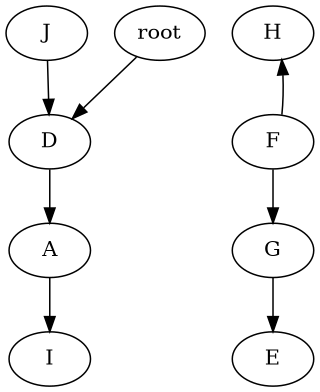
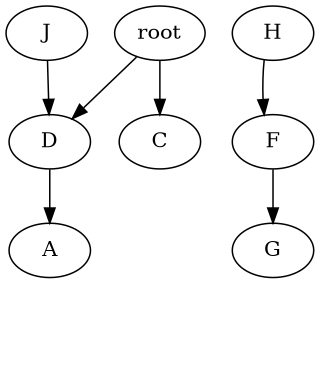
(283, 95) -> (263, 80)
none -> (160, 142)
(50, 359) -> none
(273, 359) -> none
